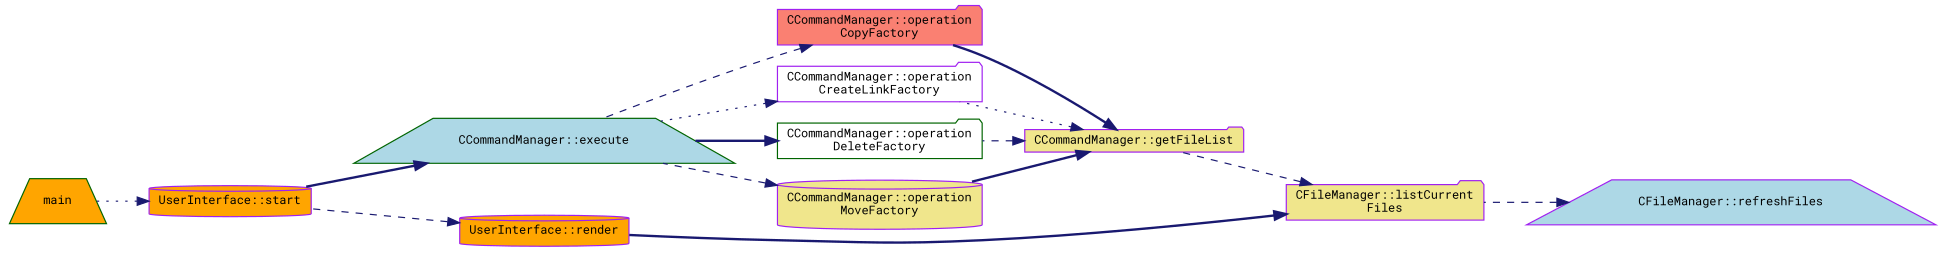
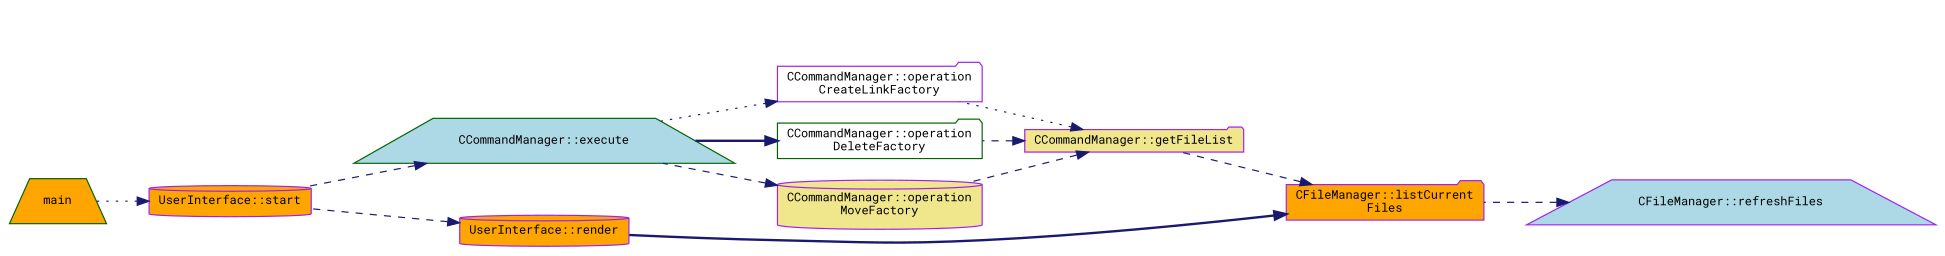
(880, 27) -> none
(1024, 168) -> (1024, 168)
(360, 176) -> (360, 176)
(1385, 202) -> (1385, 202)
